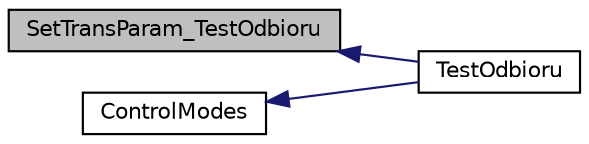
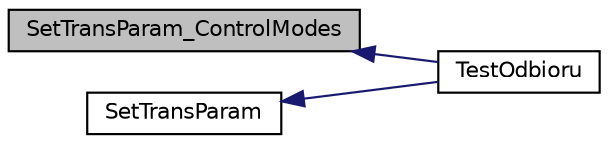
(174, 31) -> (184, 31)
(174, 113) -> (184, 113)
